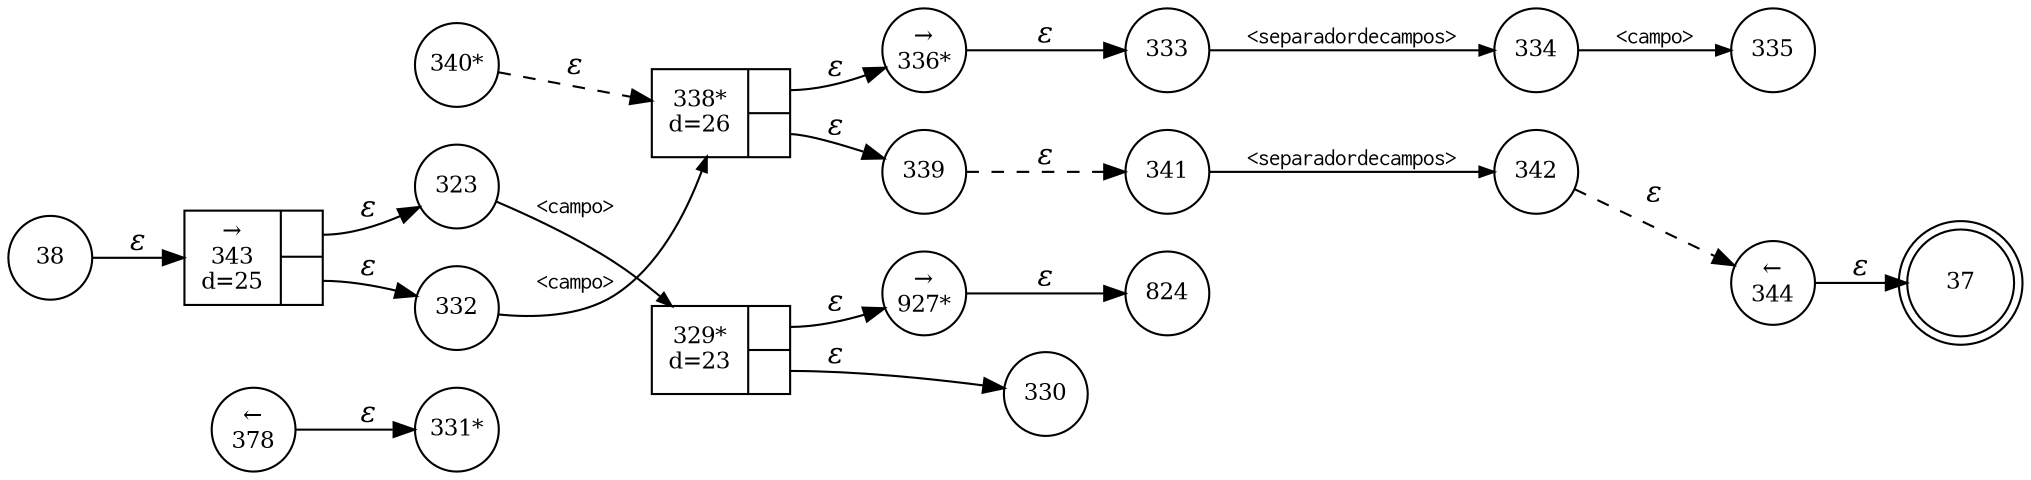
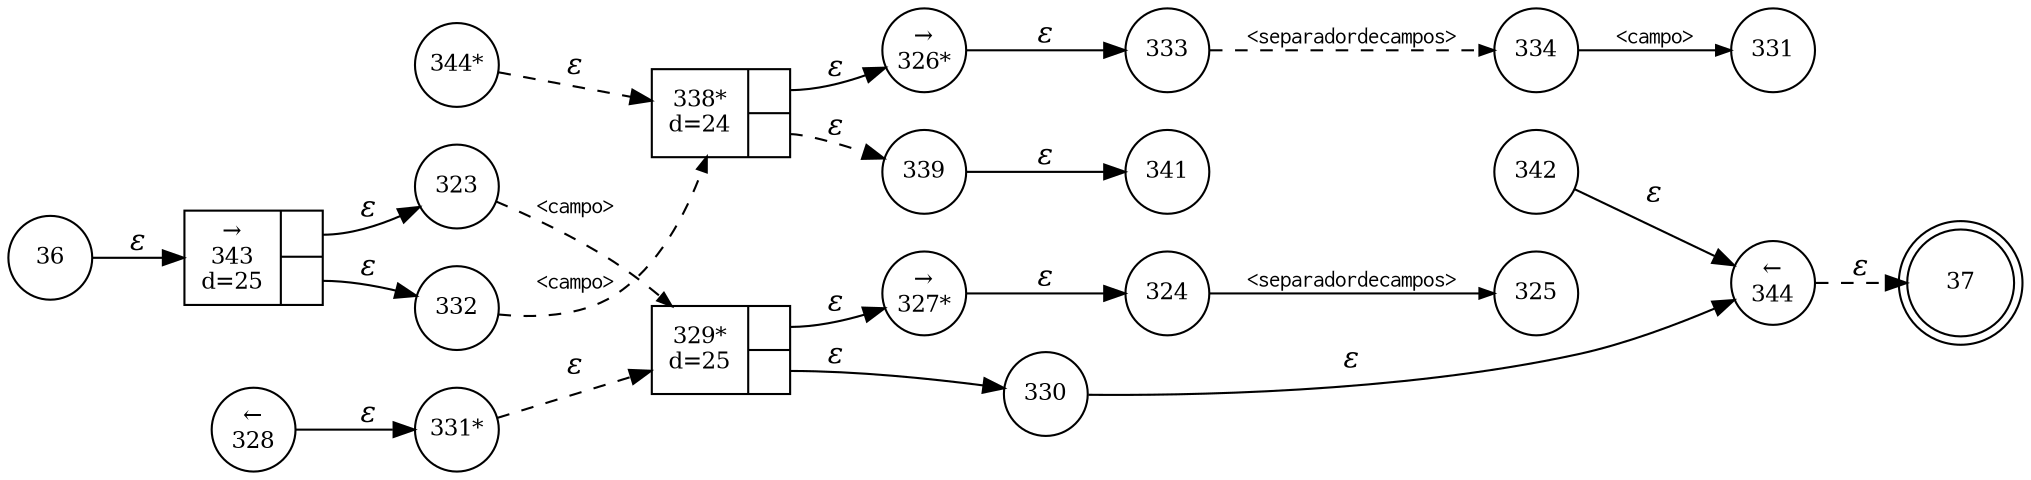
(924, 50) -> (924, 50)
(1345, 50) -> (1345, 50)
(1773, 50) -> (1773, 50)
(457, 65) -> (457, 65)
(700, 125) -> (700, 125)
(827, 141) -> (827, 141)
(1035, 172) -> (1035, 172)
(1345, 172) -> none
(1645, 223) -> (1645, 223)
(582, 243) -> (582, 243)
(50, 258) -> (50, 258)
(1851, 283) -> (1851, 283)
(623, 289) -> (623, 289)
(924, 293) -> (924, 293)
(1167, 293) -> (1167, 293)
none -> (1536, 293)
(700, 362) -> (700, 362)
none -> (1406, 380)
none -> (564, 397)
(254, 430) -> (254, 430)
